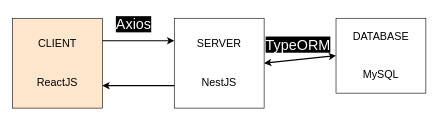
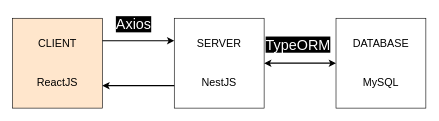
(381, 56) -> (381, 63)
